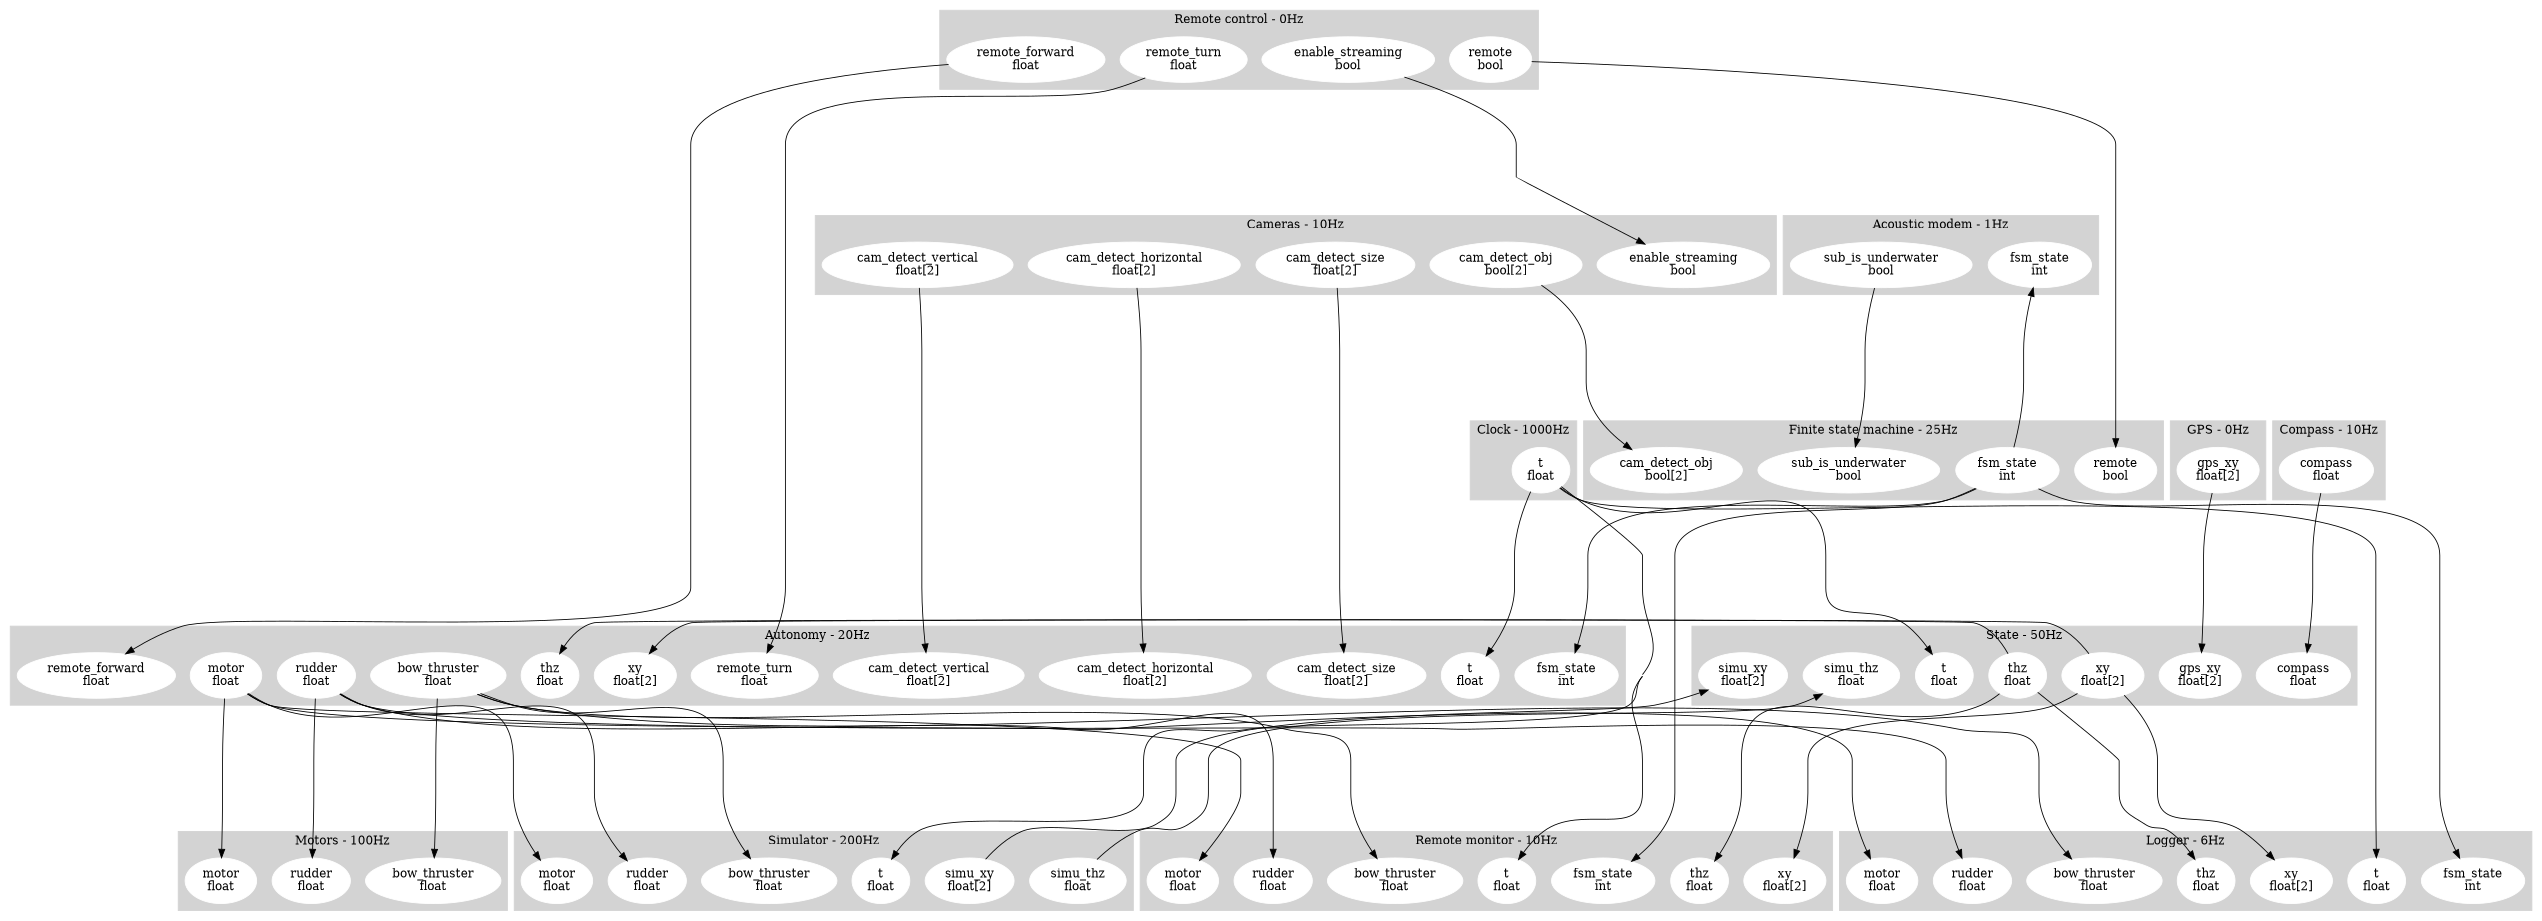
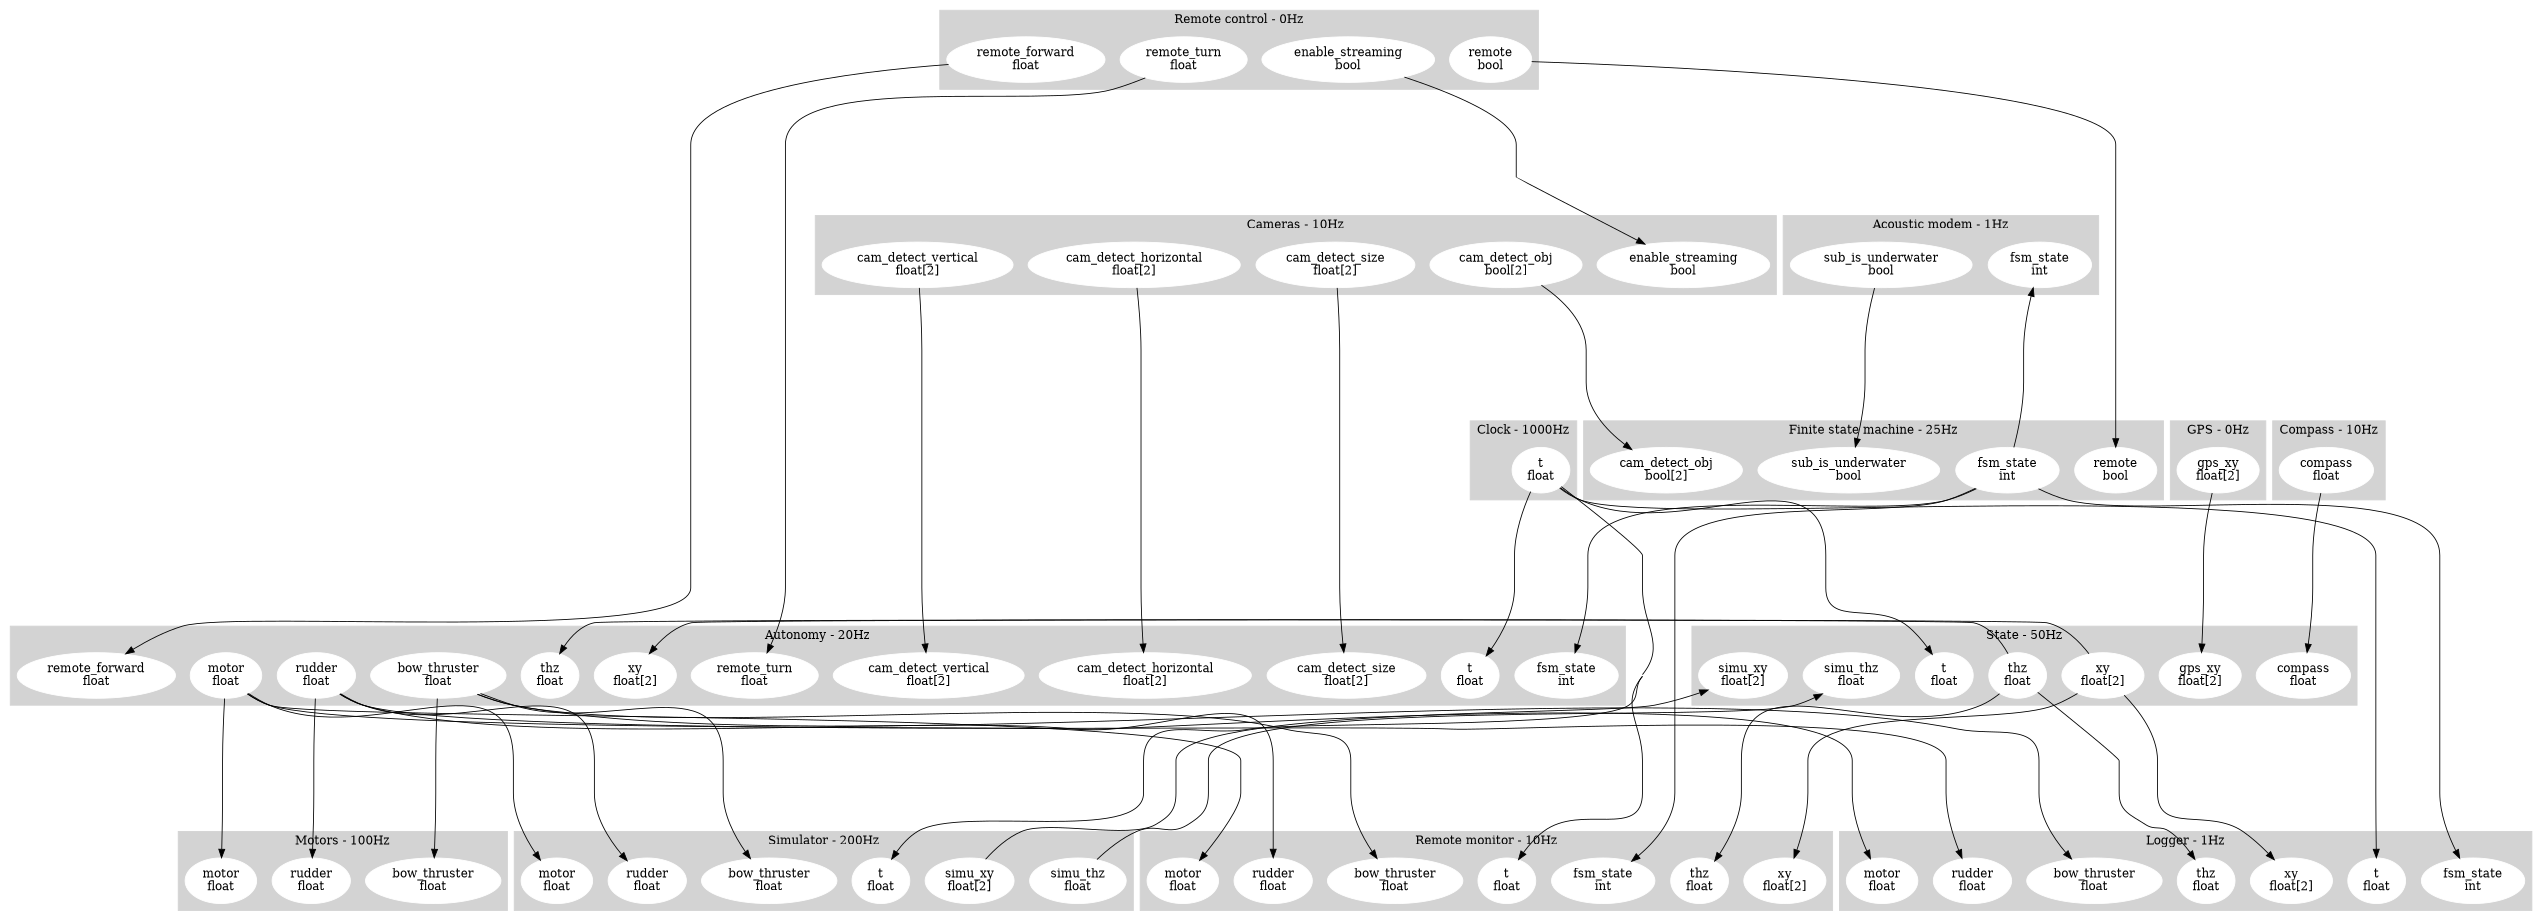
(2186, 841) -> (2186, 841)
